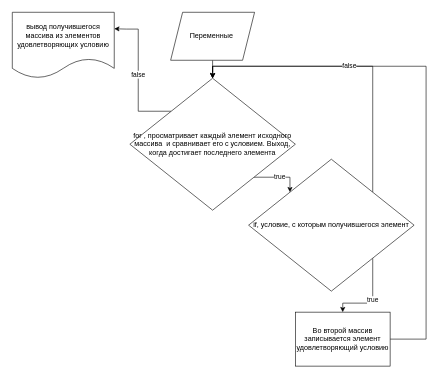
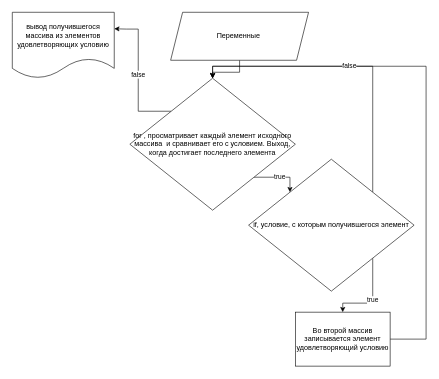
(213, 36) -> (240, 36)
